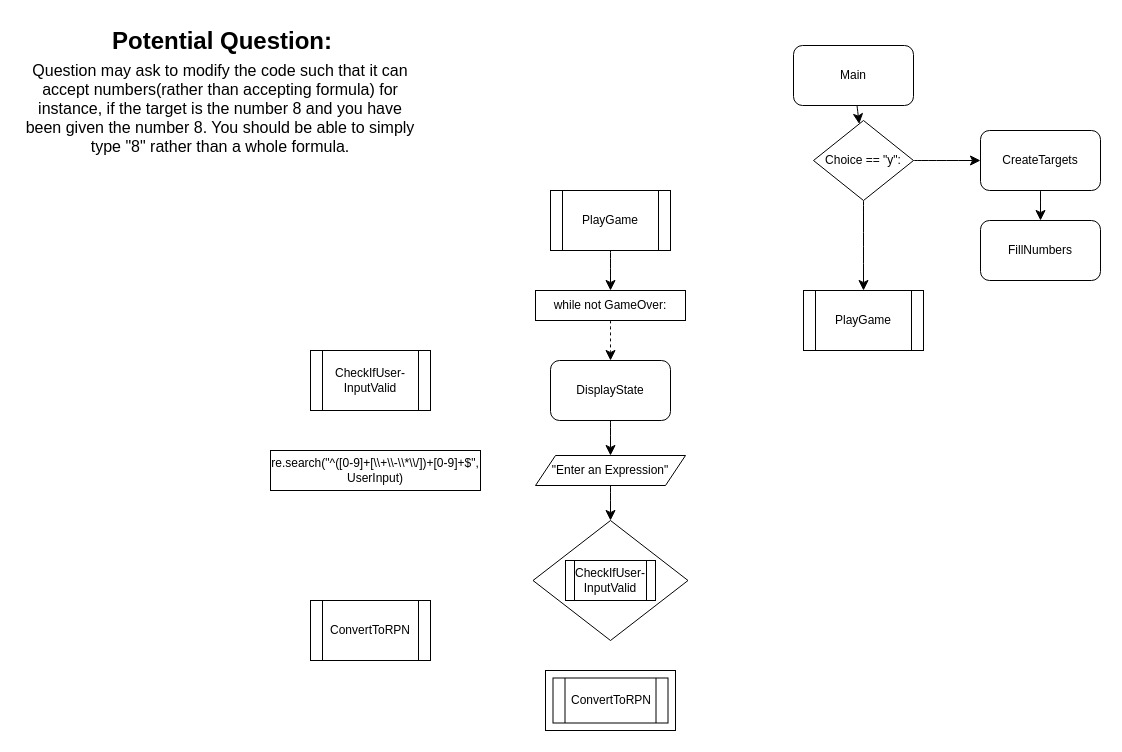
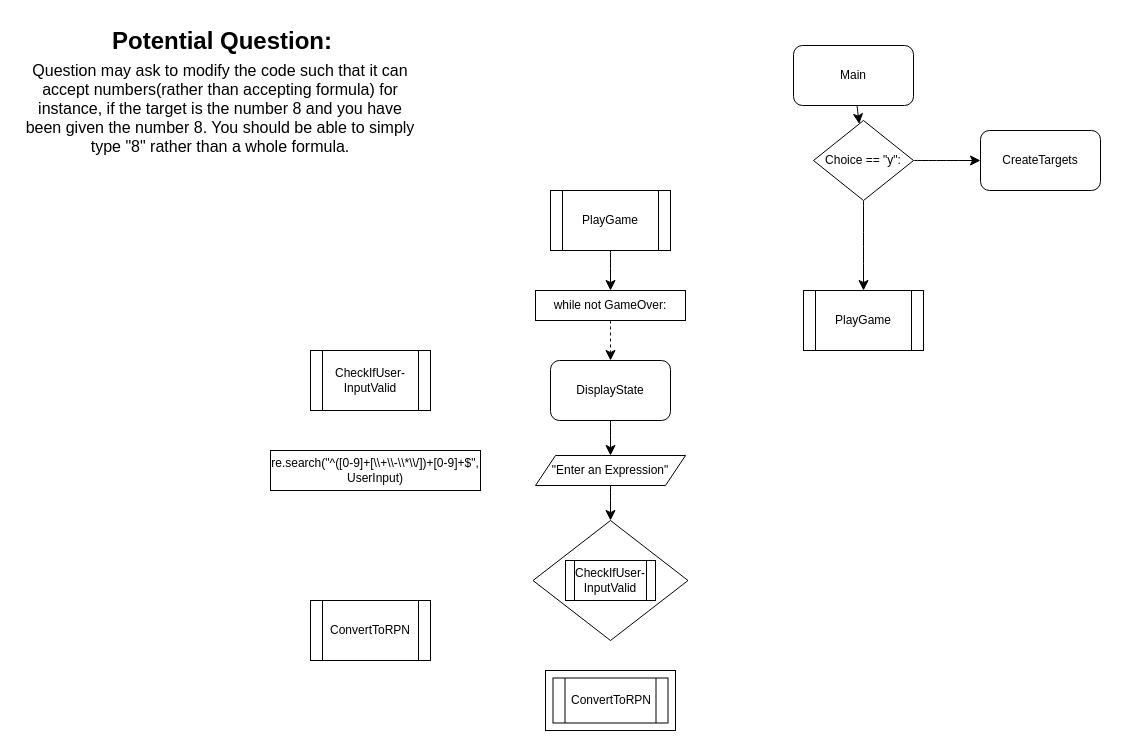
(1041, 201) -> none
(1041, 251) -> none
